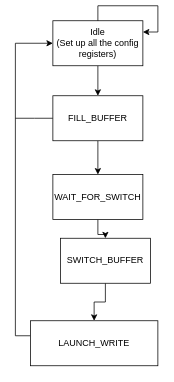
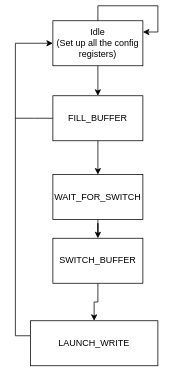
(105, 261) -> (98, 261)
